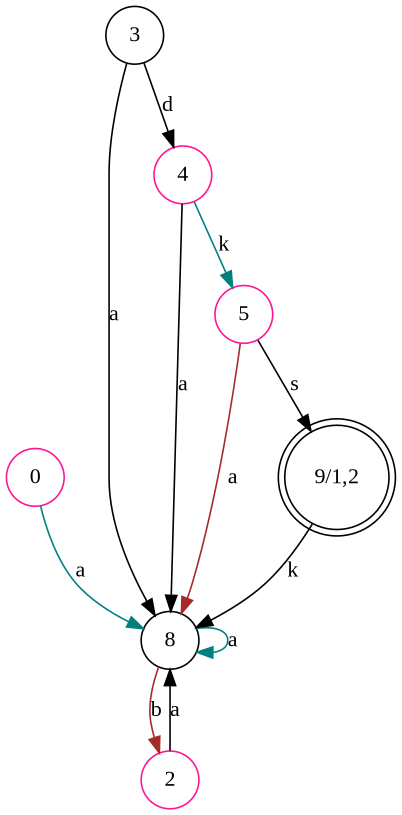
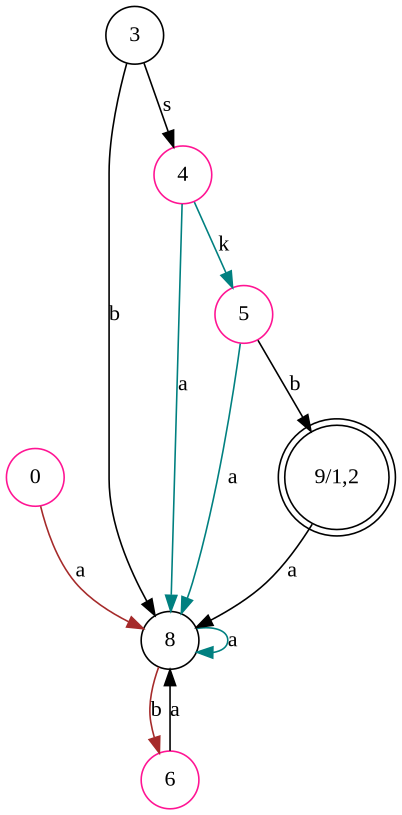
(168, 105) -> (168, 105)
(115, 314) -> (115, 314)
(295, 384) -> (295, 384)
(177, 399) -> (177, 399)
(219, 472) -> (219, 472)
(293, 571) -> (293, 571)
(70, 575) -> (70, 575)
(170, 780) -> (170, 780)
